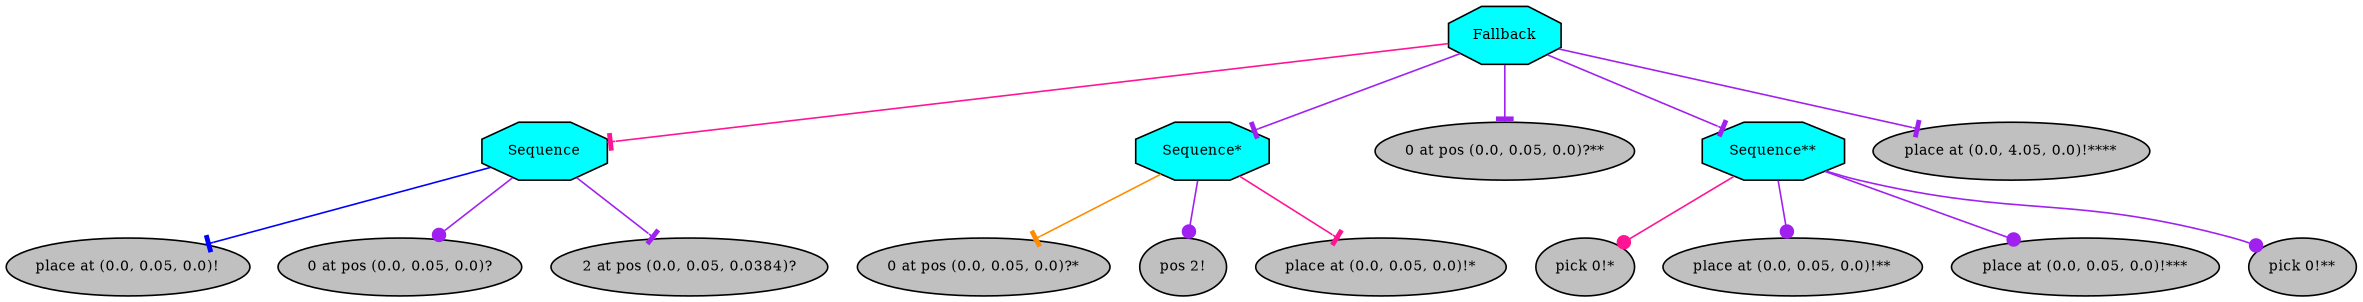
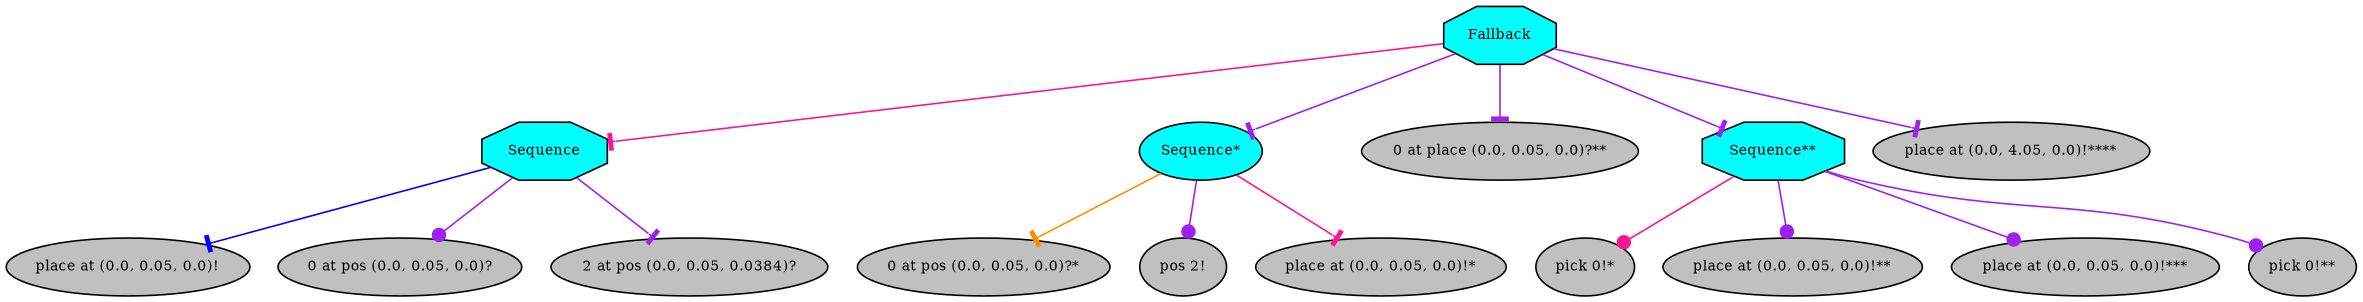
(1202, 151) -> (1201, 151)
(1505, 151) -> (1500, 151)
